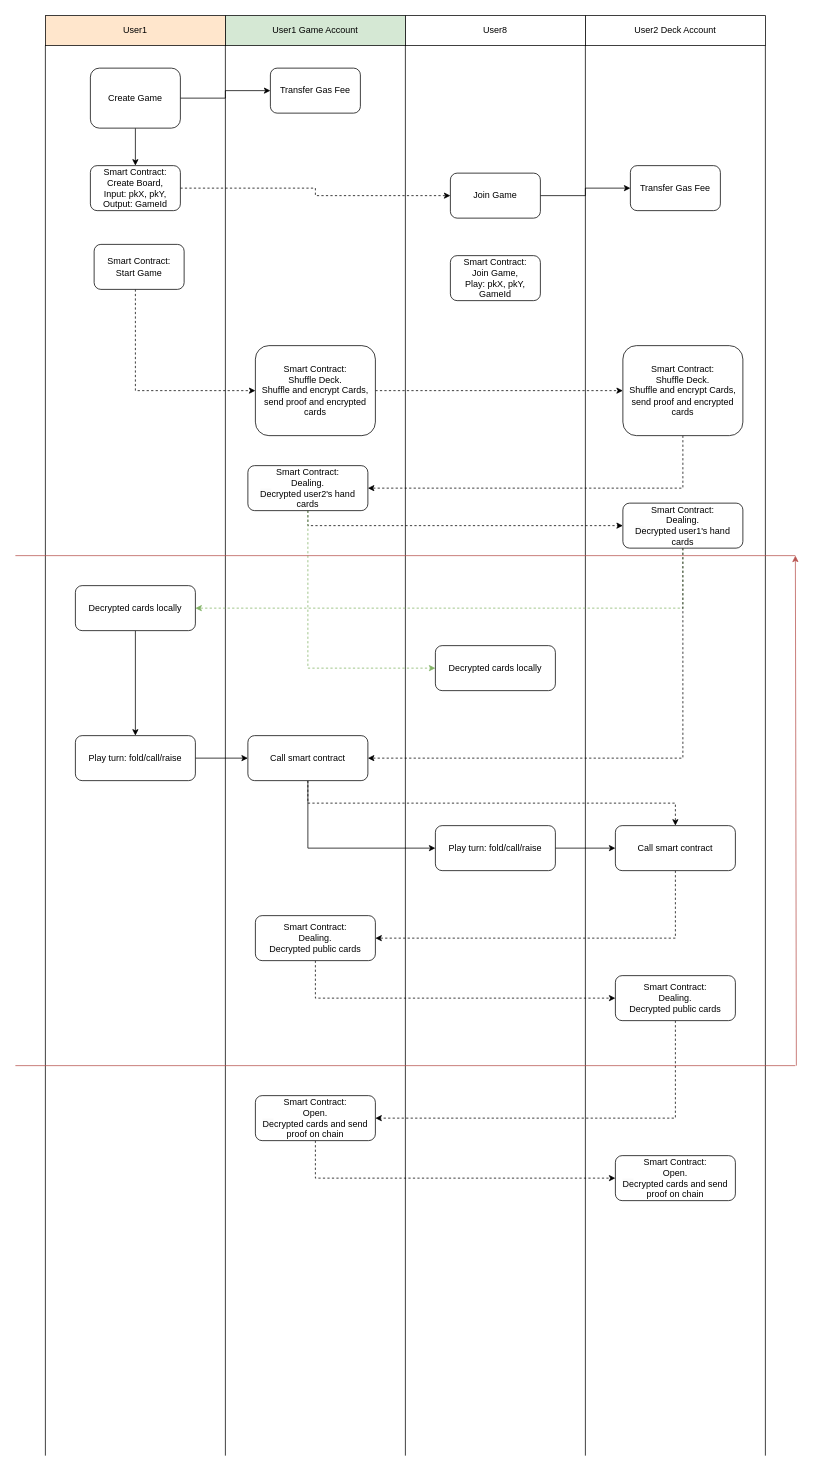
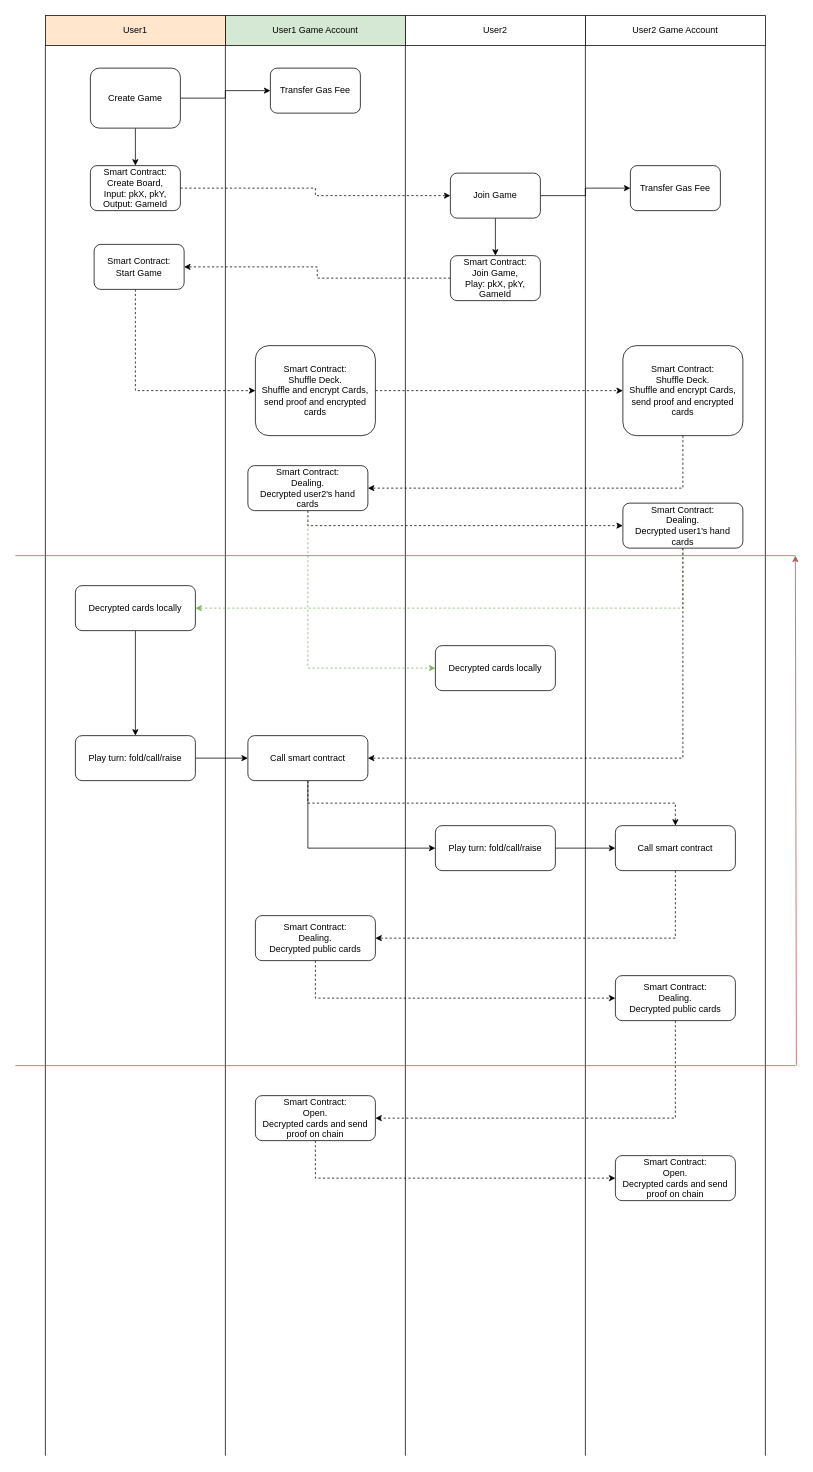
(495, 30) -> (495, 30)
(675, 30) -> (675, 30)
none -> (495, 234)
none -> (317, 273)
